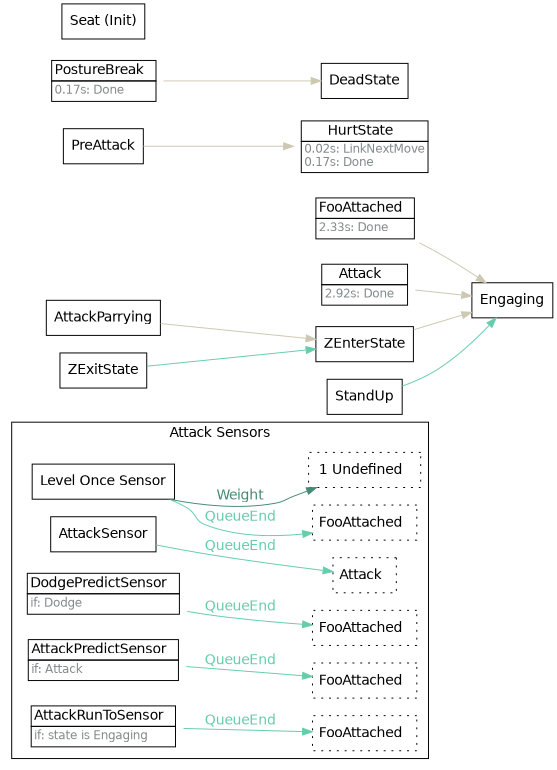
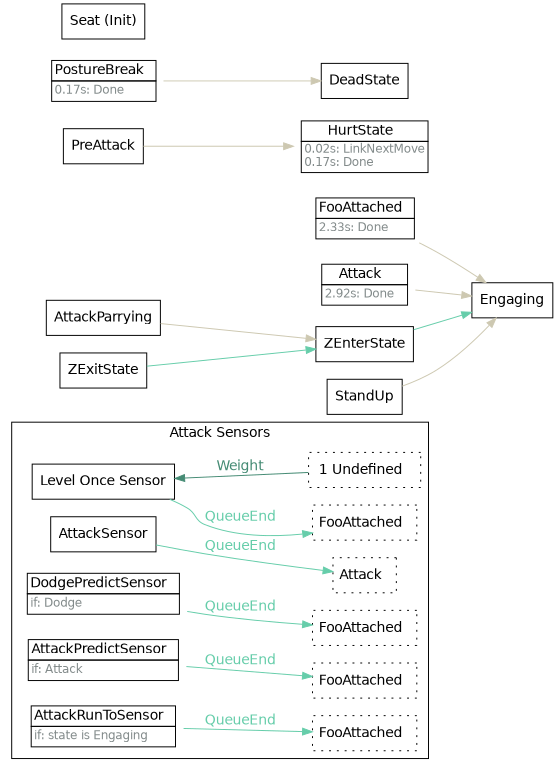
(438, 322) -> (438, 322)
(449, 361) -> (449, 361)
(239, 506) -> (246, 475)
